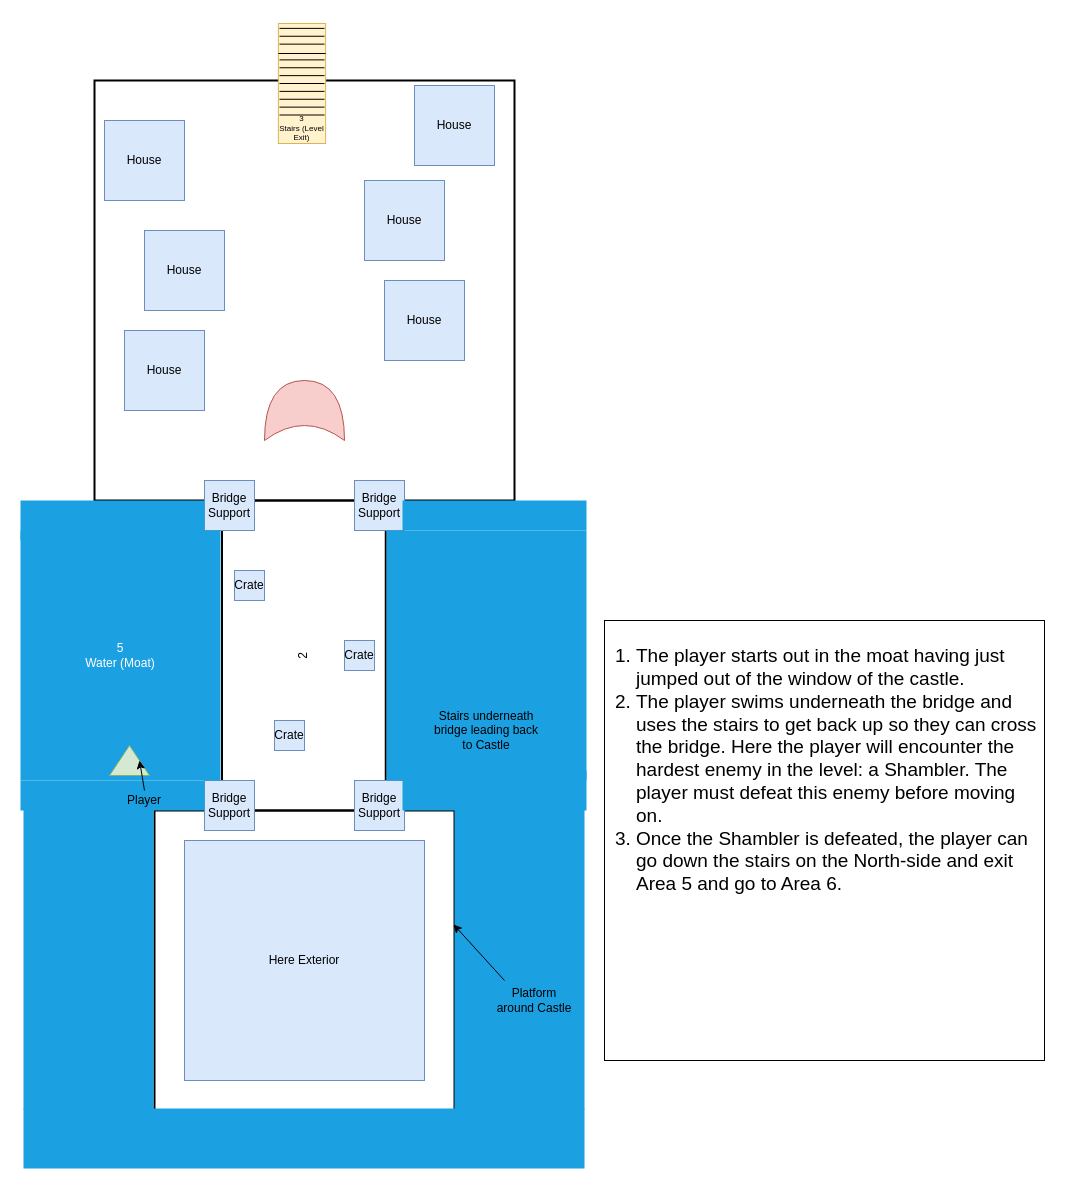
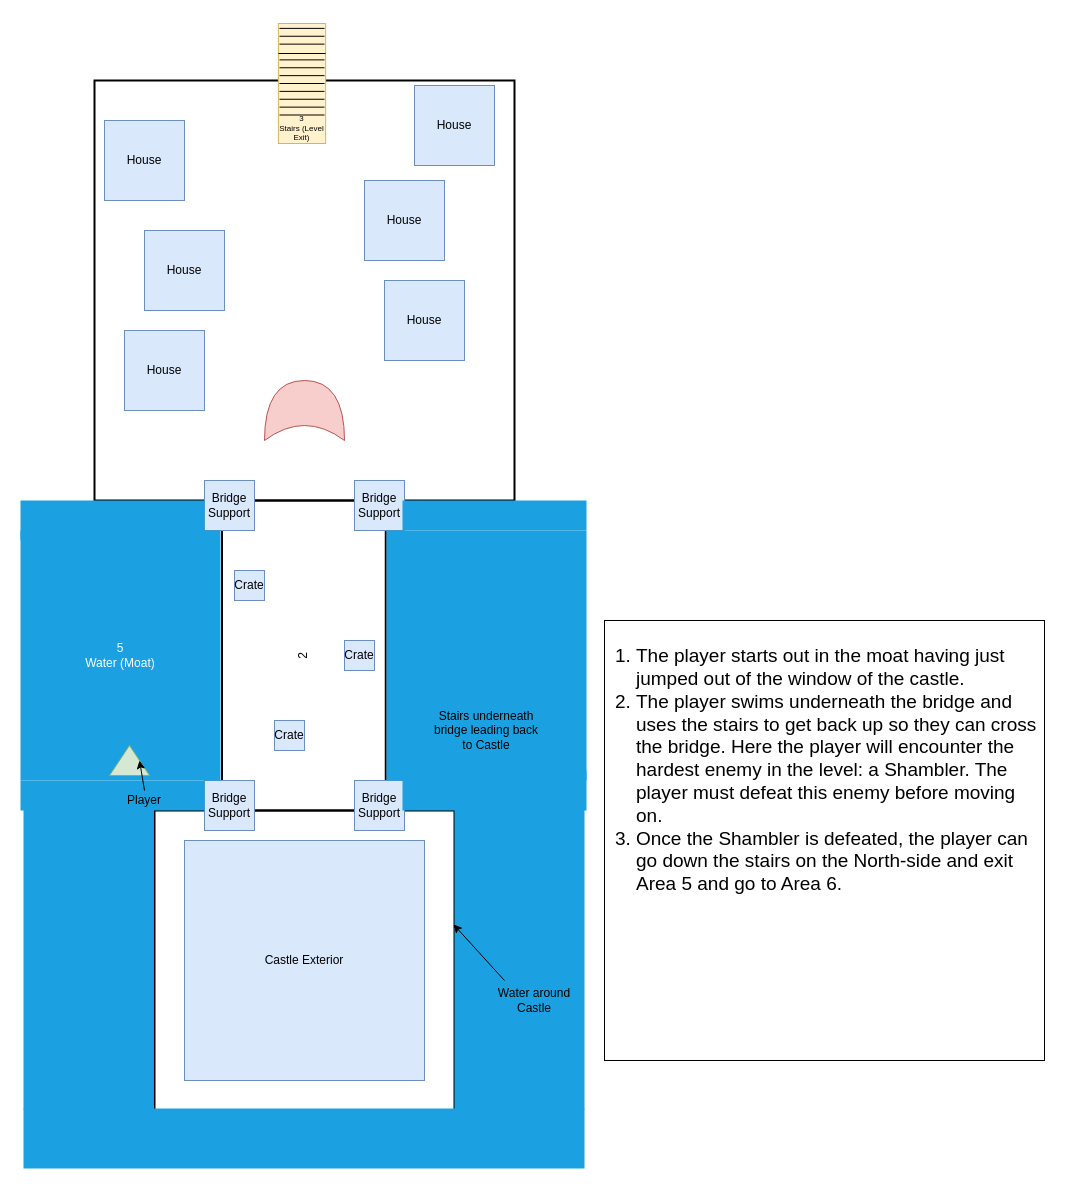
(305, 961) -> (305, 961)
(535, 1001) -> (535, 1001)
